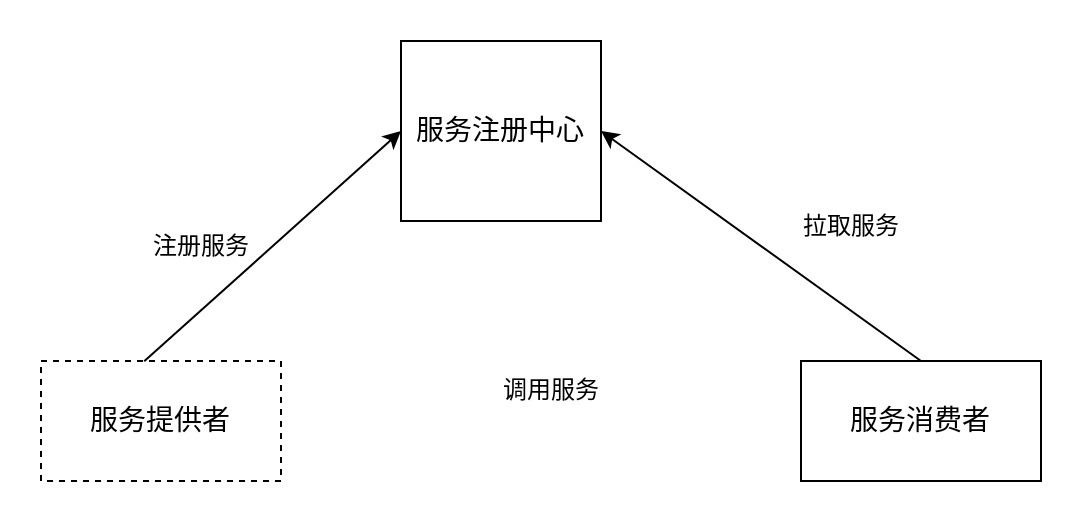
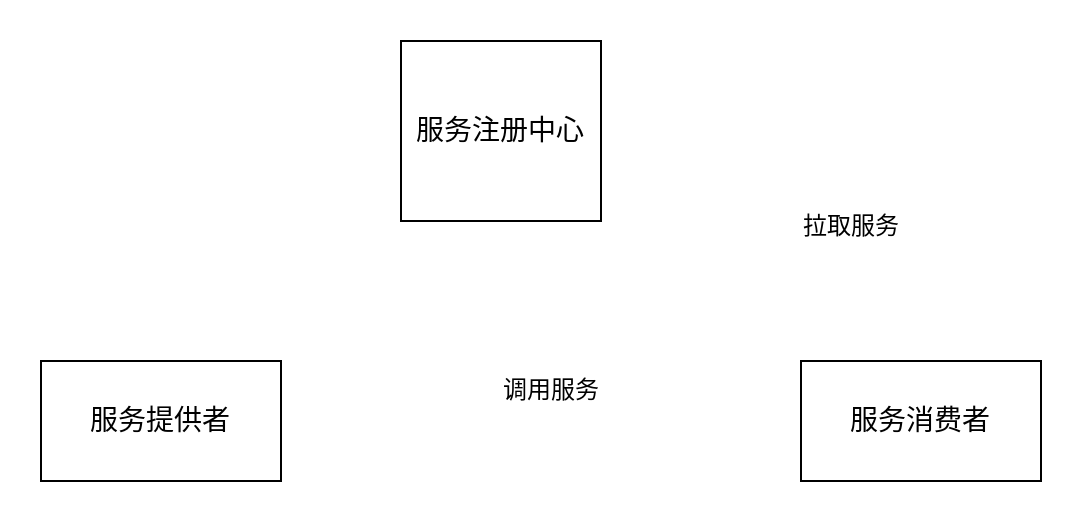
(201, 247) -> none
(268, 250) -> none
(767, 250) -> none
(161, 421) -> (161, 421)
